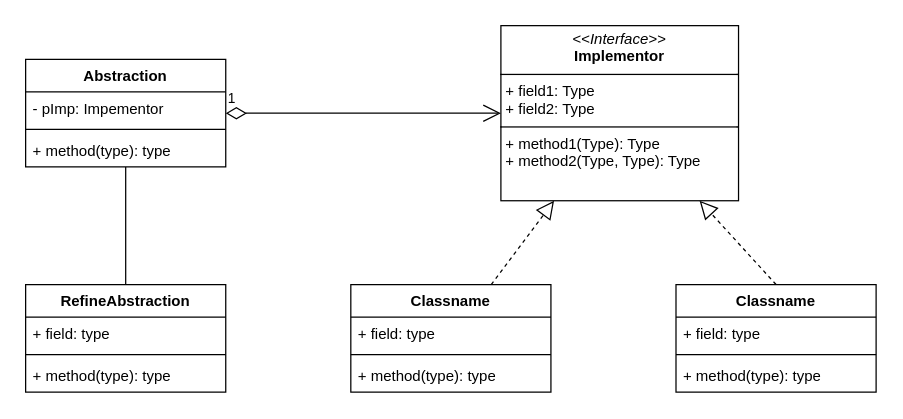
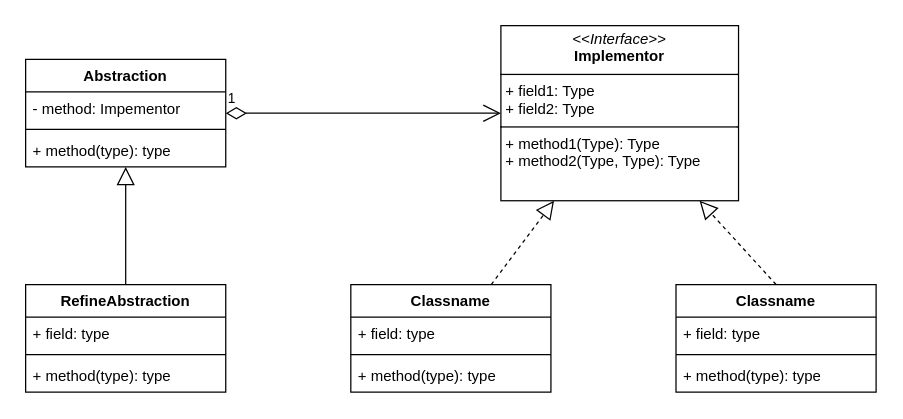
(103, 110) -> (111, 110)
(126, 178) -> (126, 186)
